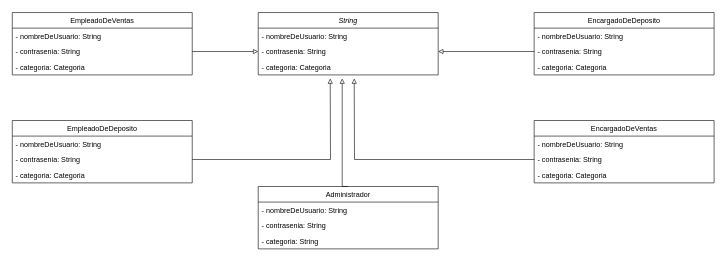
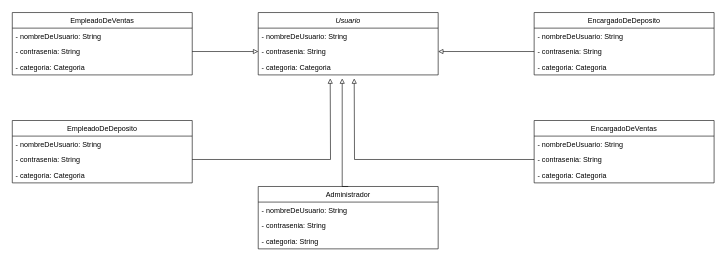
(348, 20) -> (348, 20)
